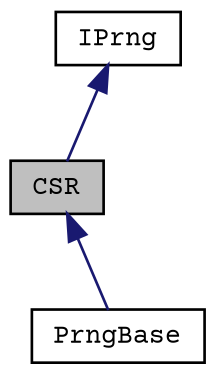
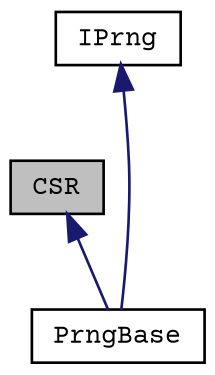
(82, 126) -> (129, 201)
